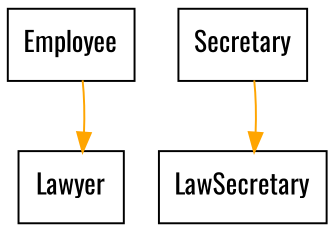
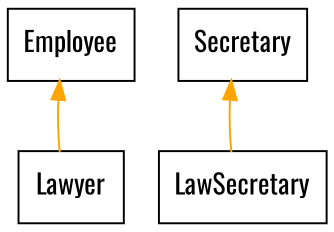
(84, 106) -> (58, 126)
(256, 106) -> (230, 126)
